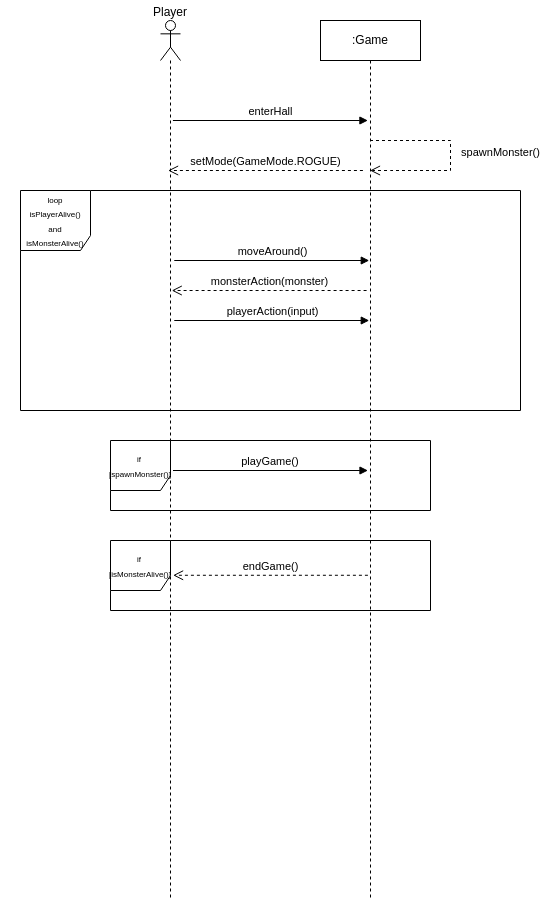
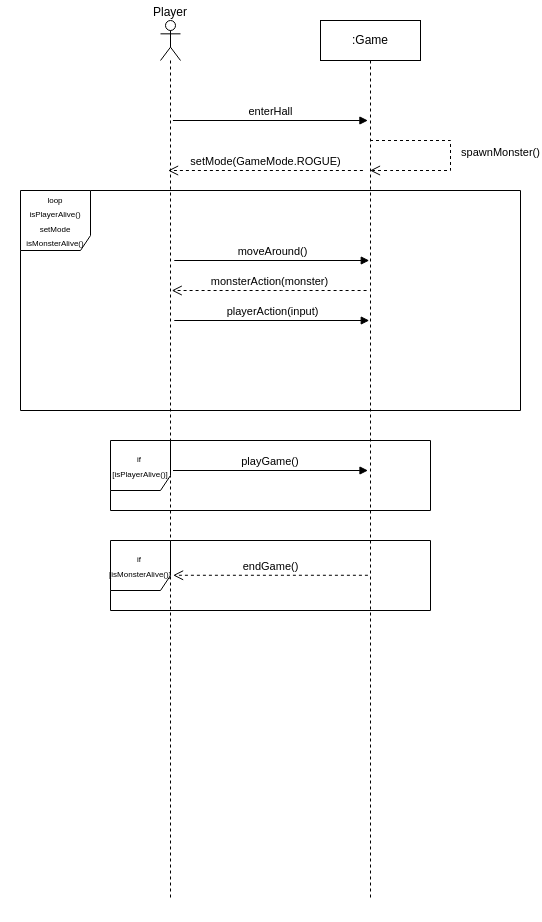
(56, 221) -> (56, 221)
(141, 466) -> (141, 466)
